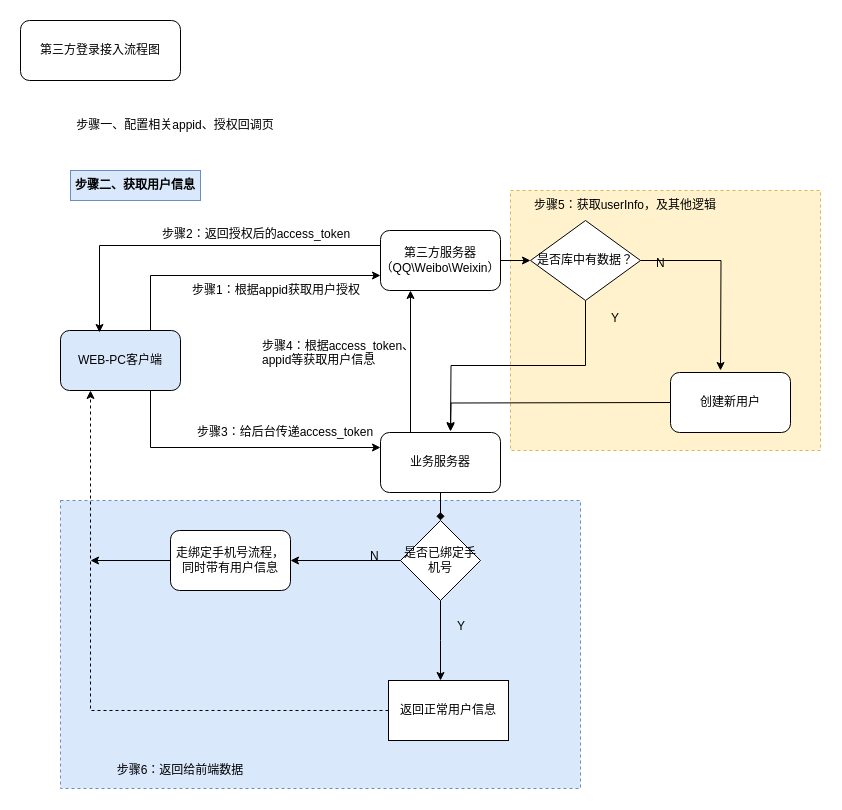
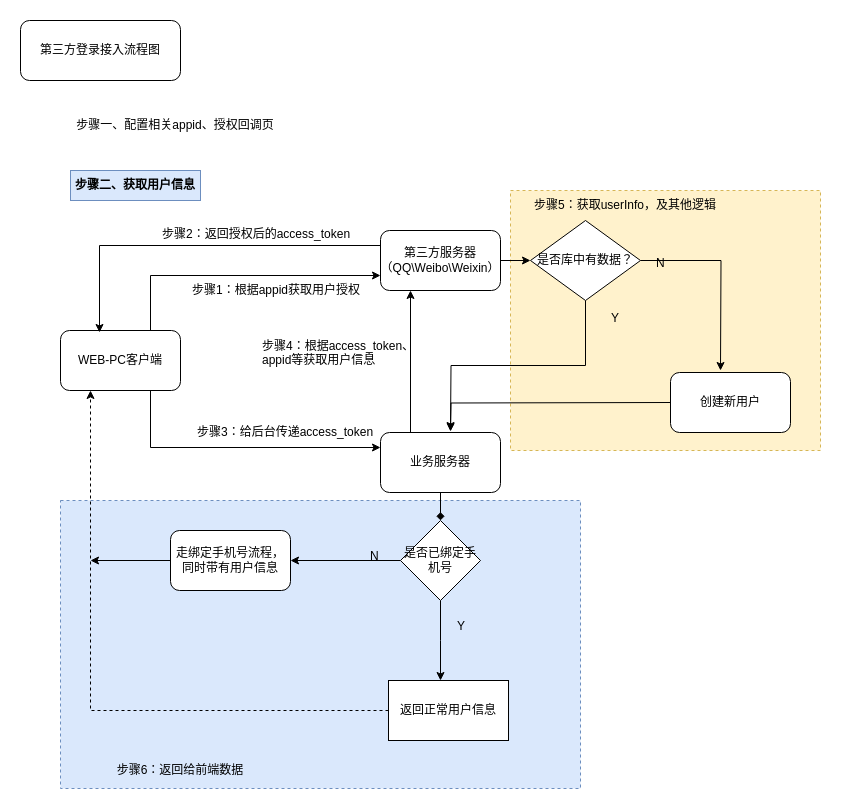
(121, 361) -> (121, 361)
